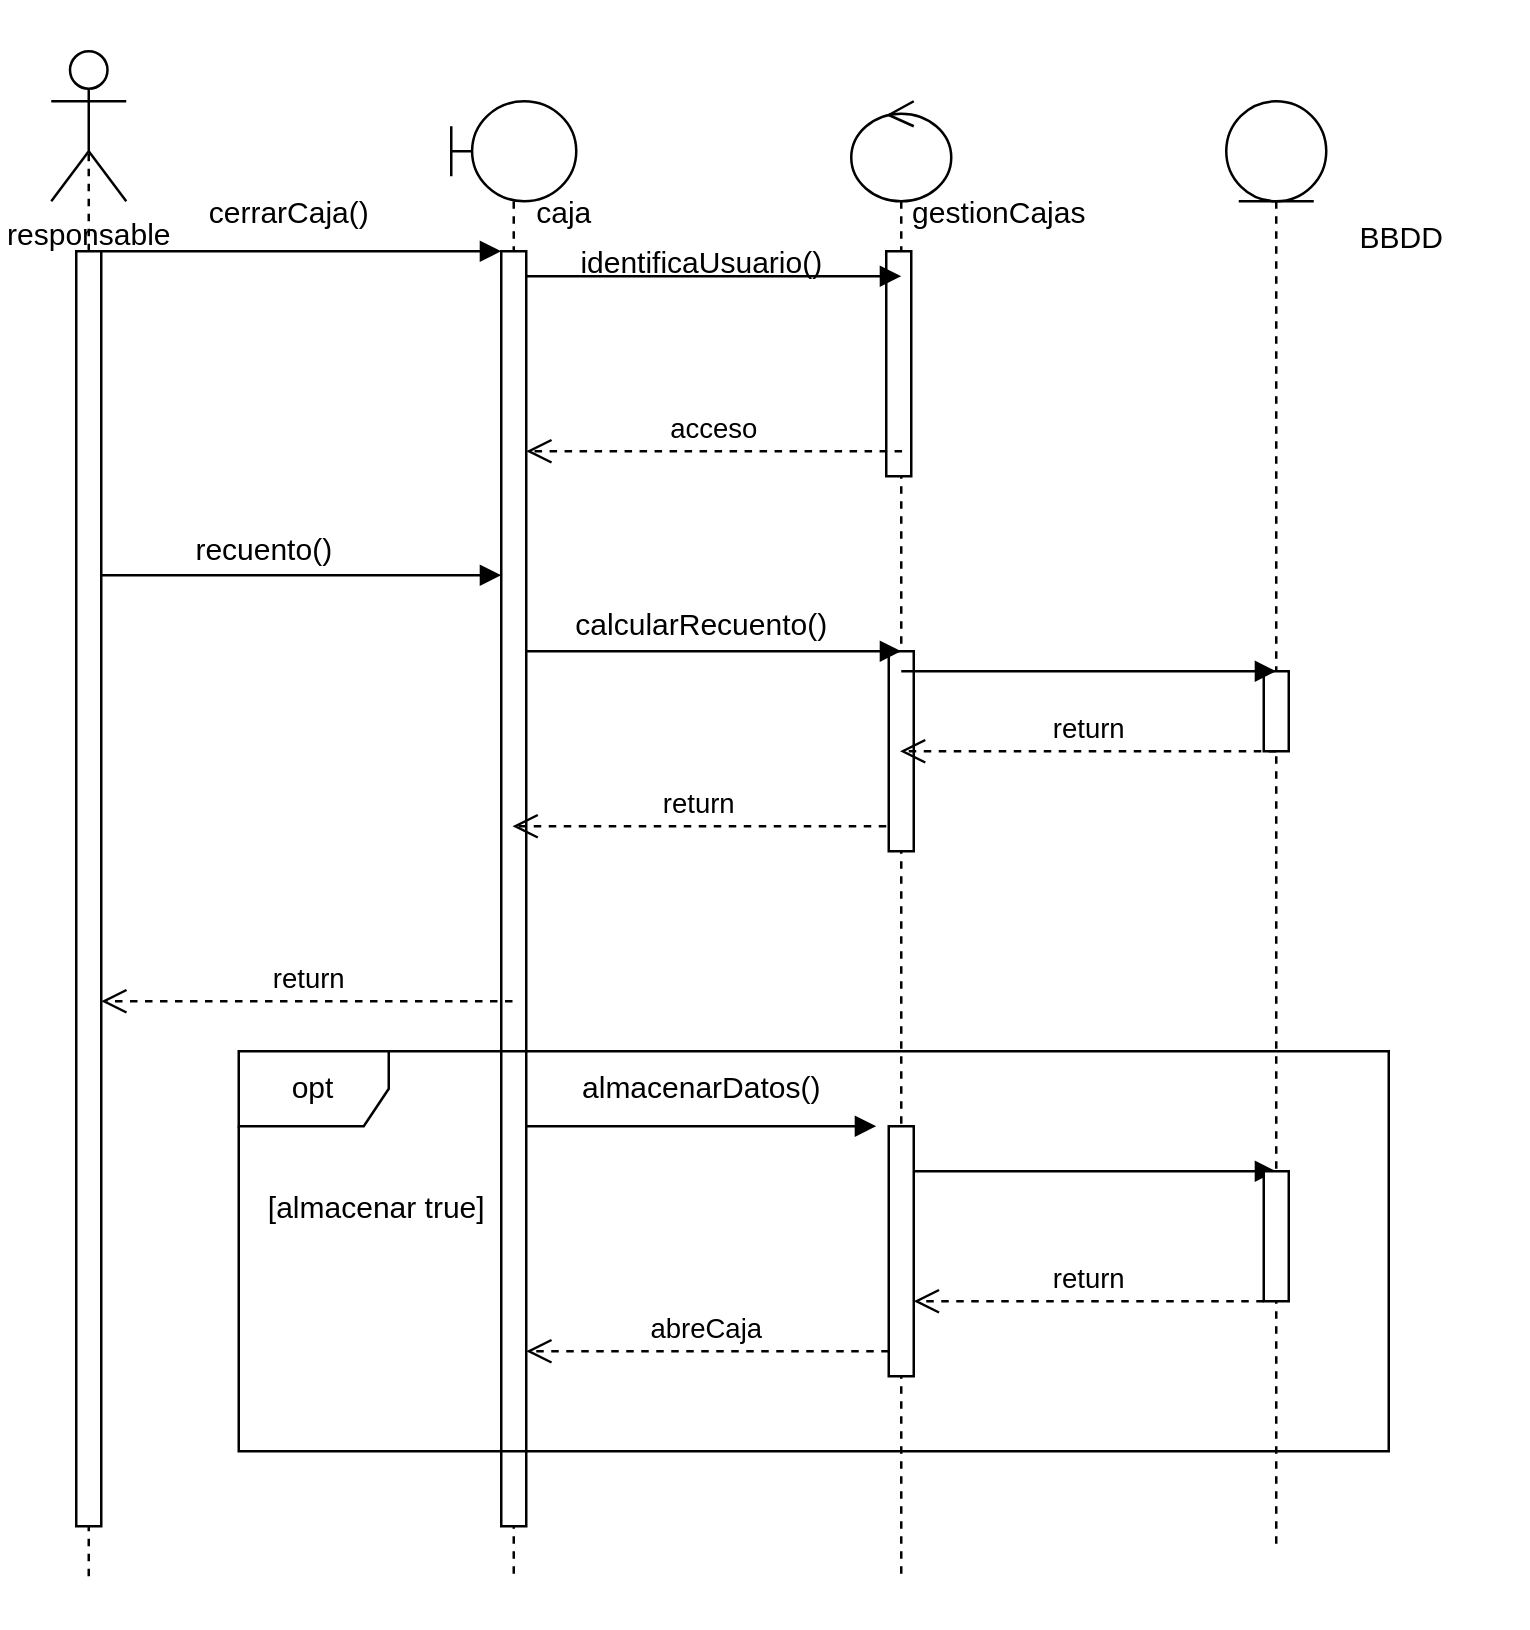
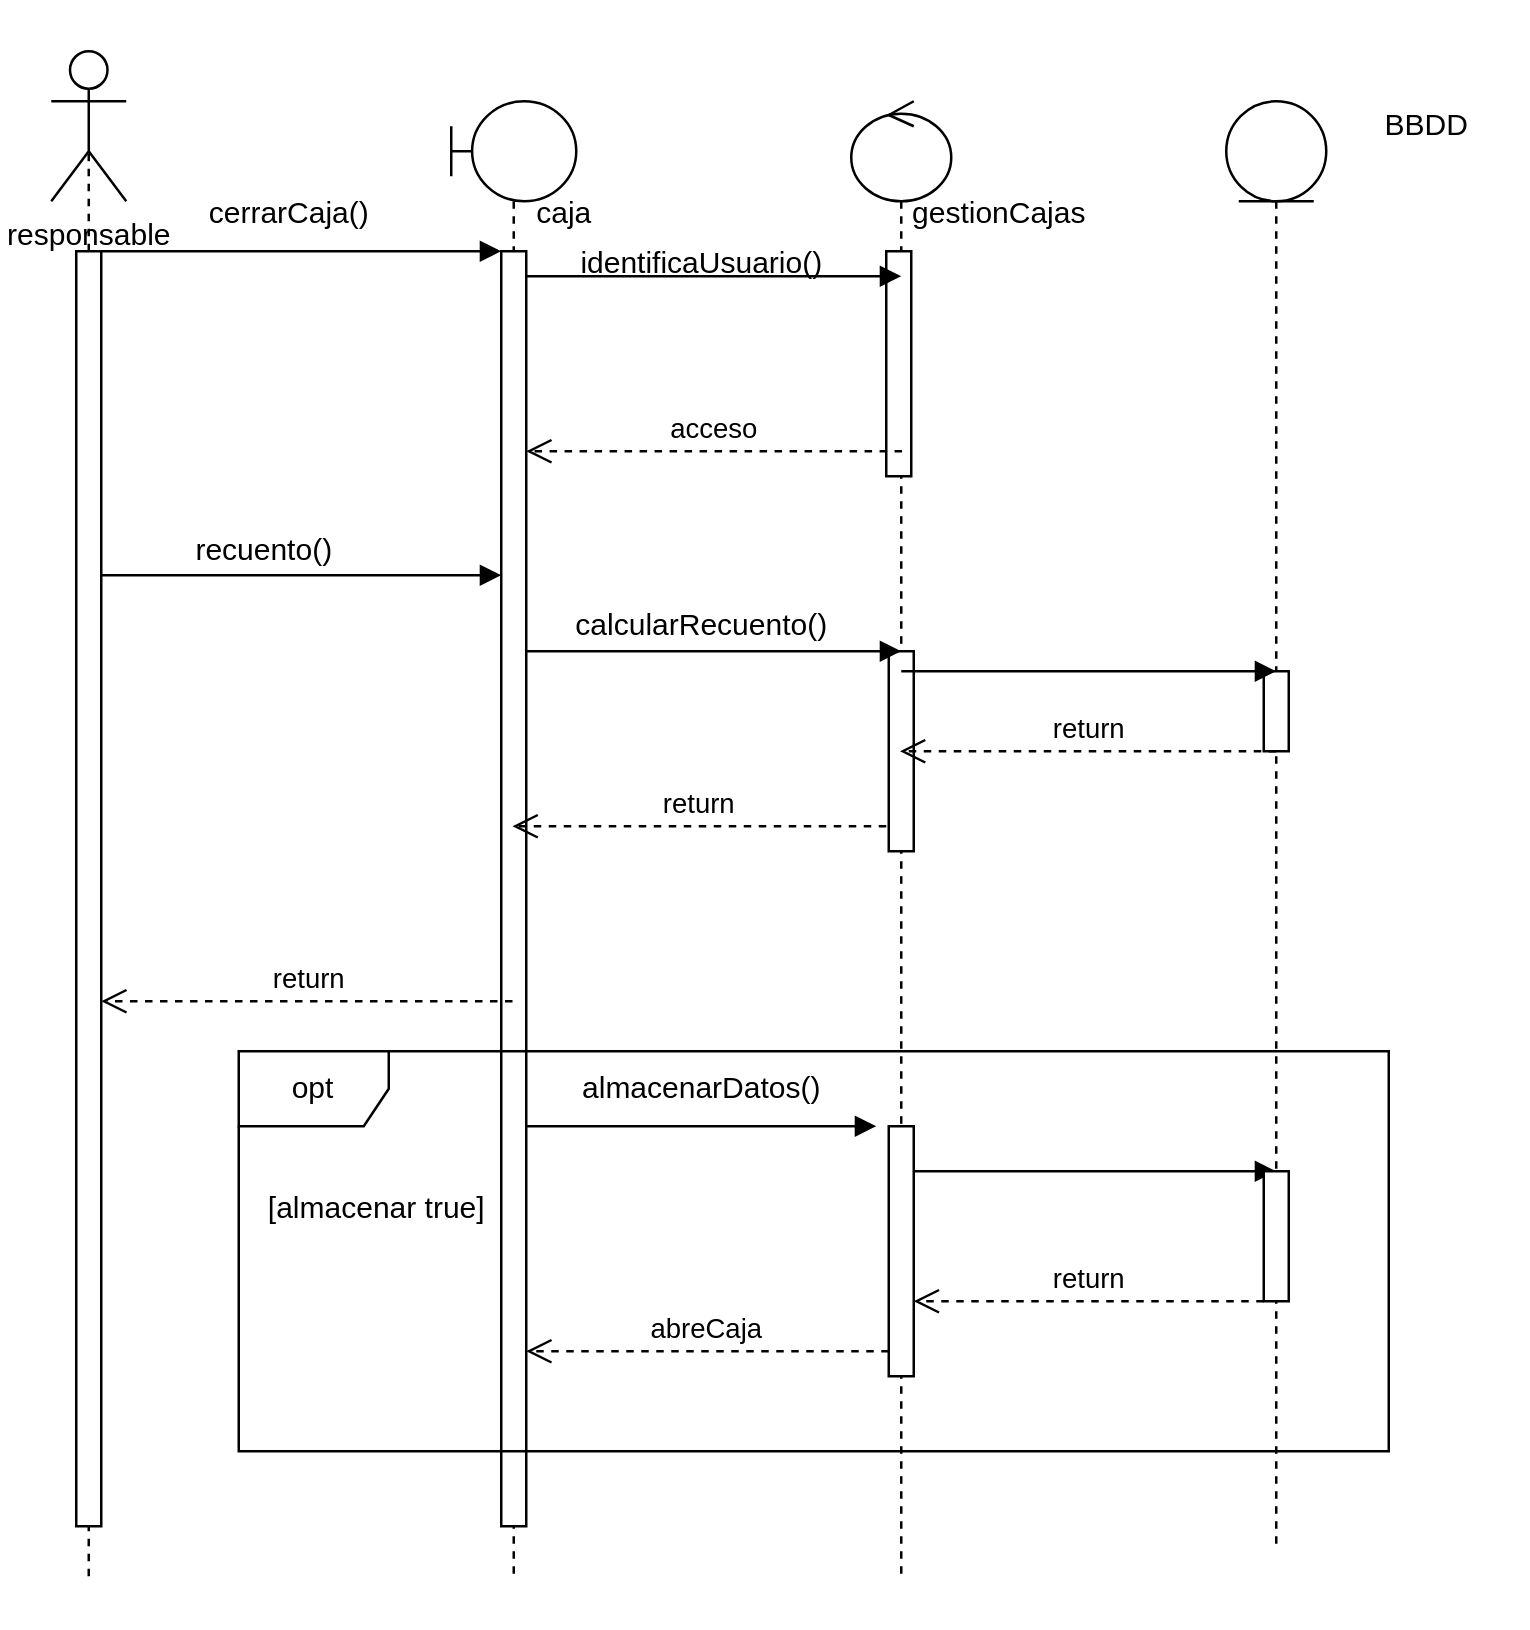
(1401, 239) -> (1426, 126)
